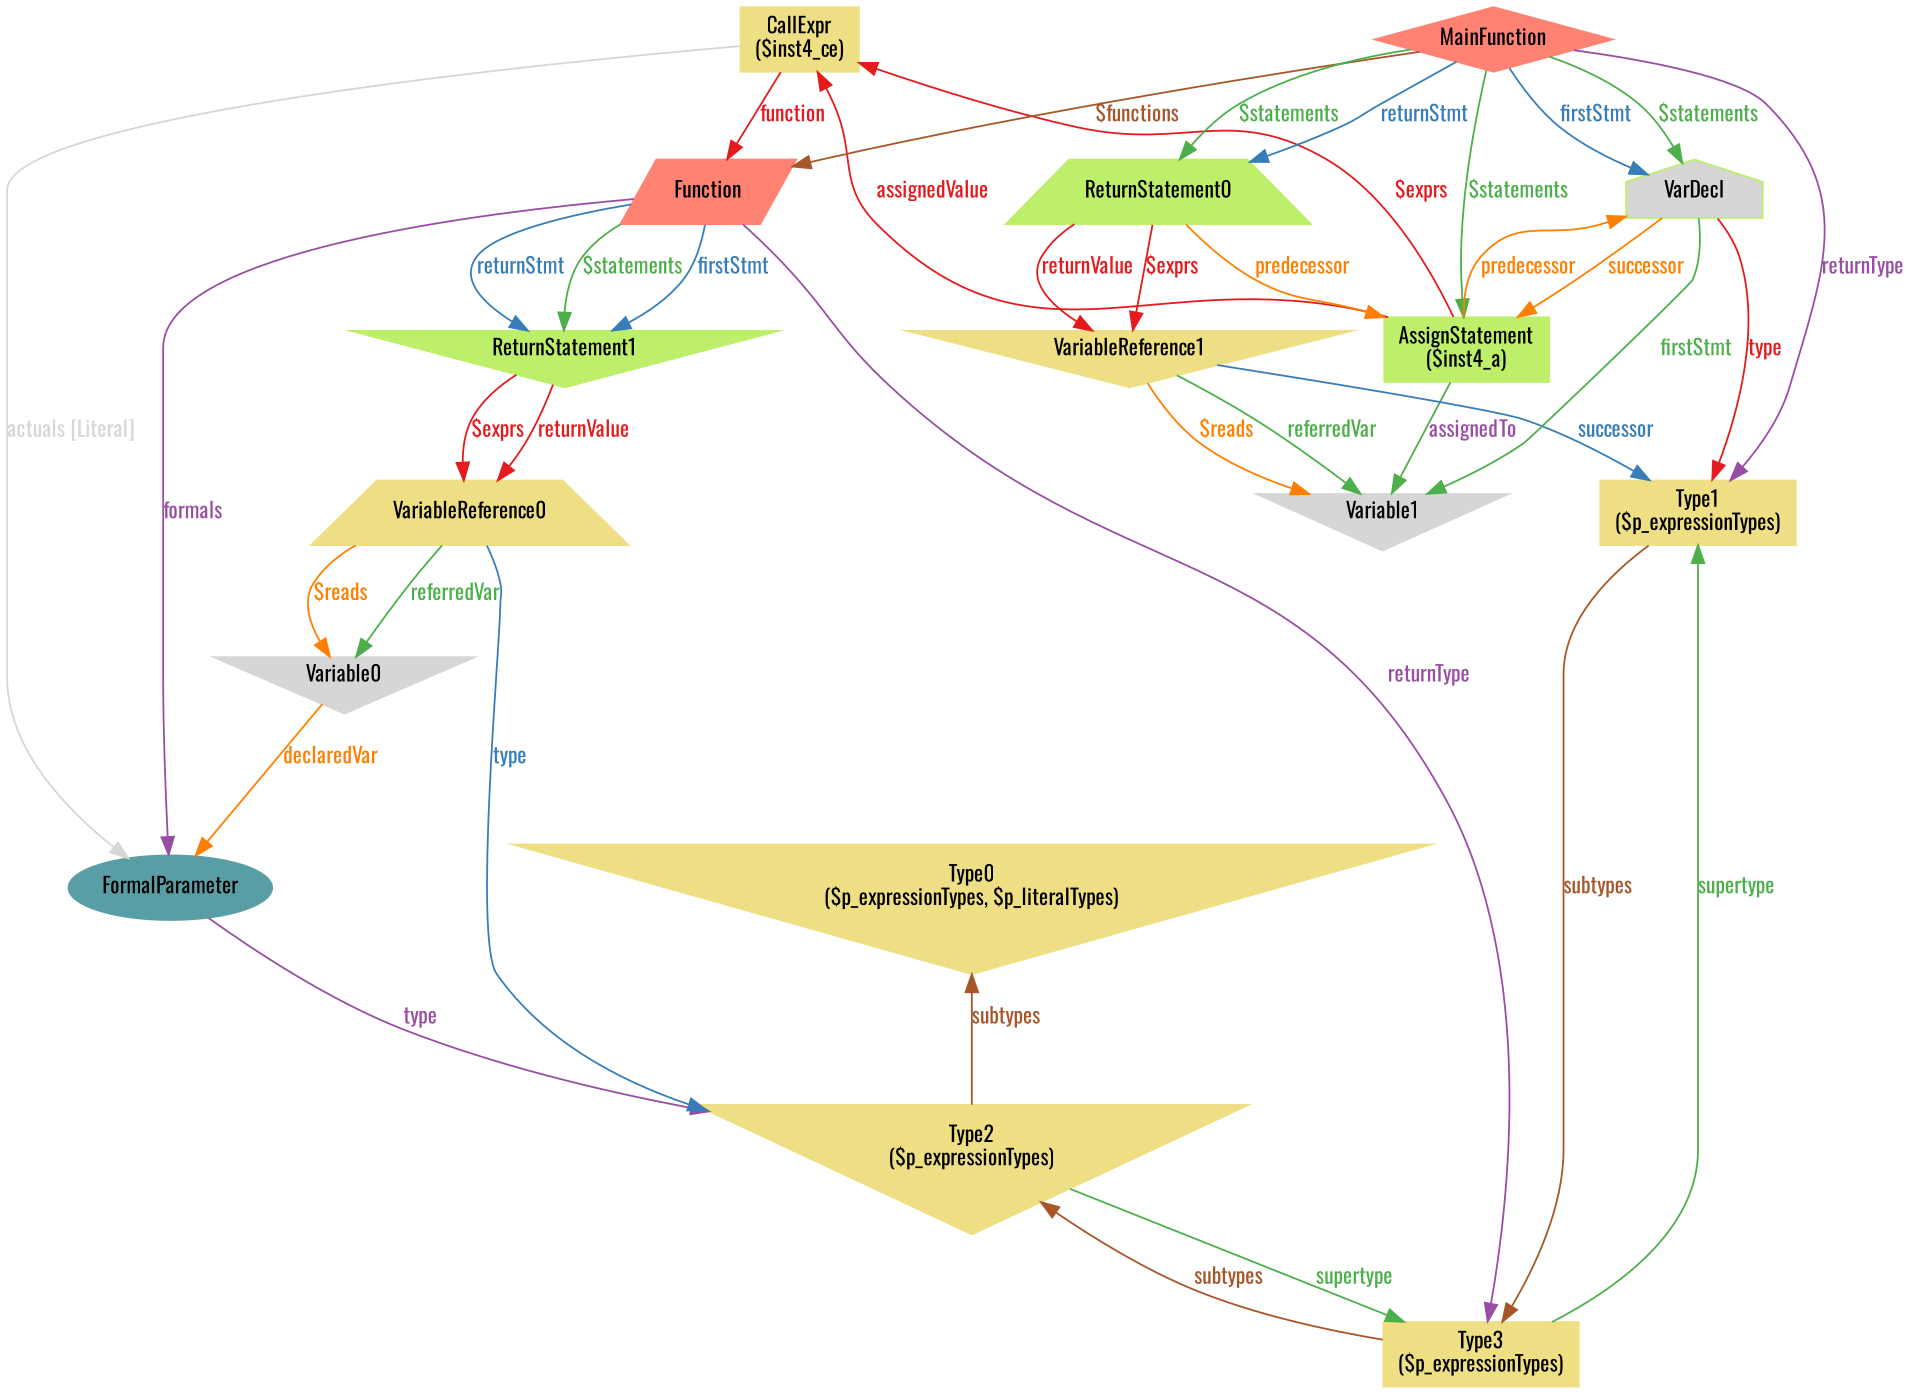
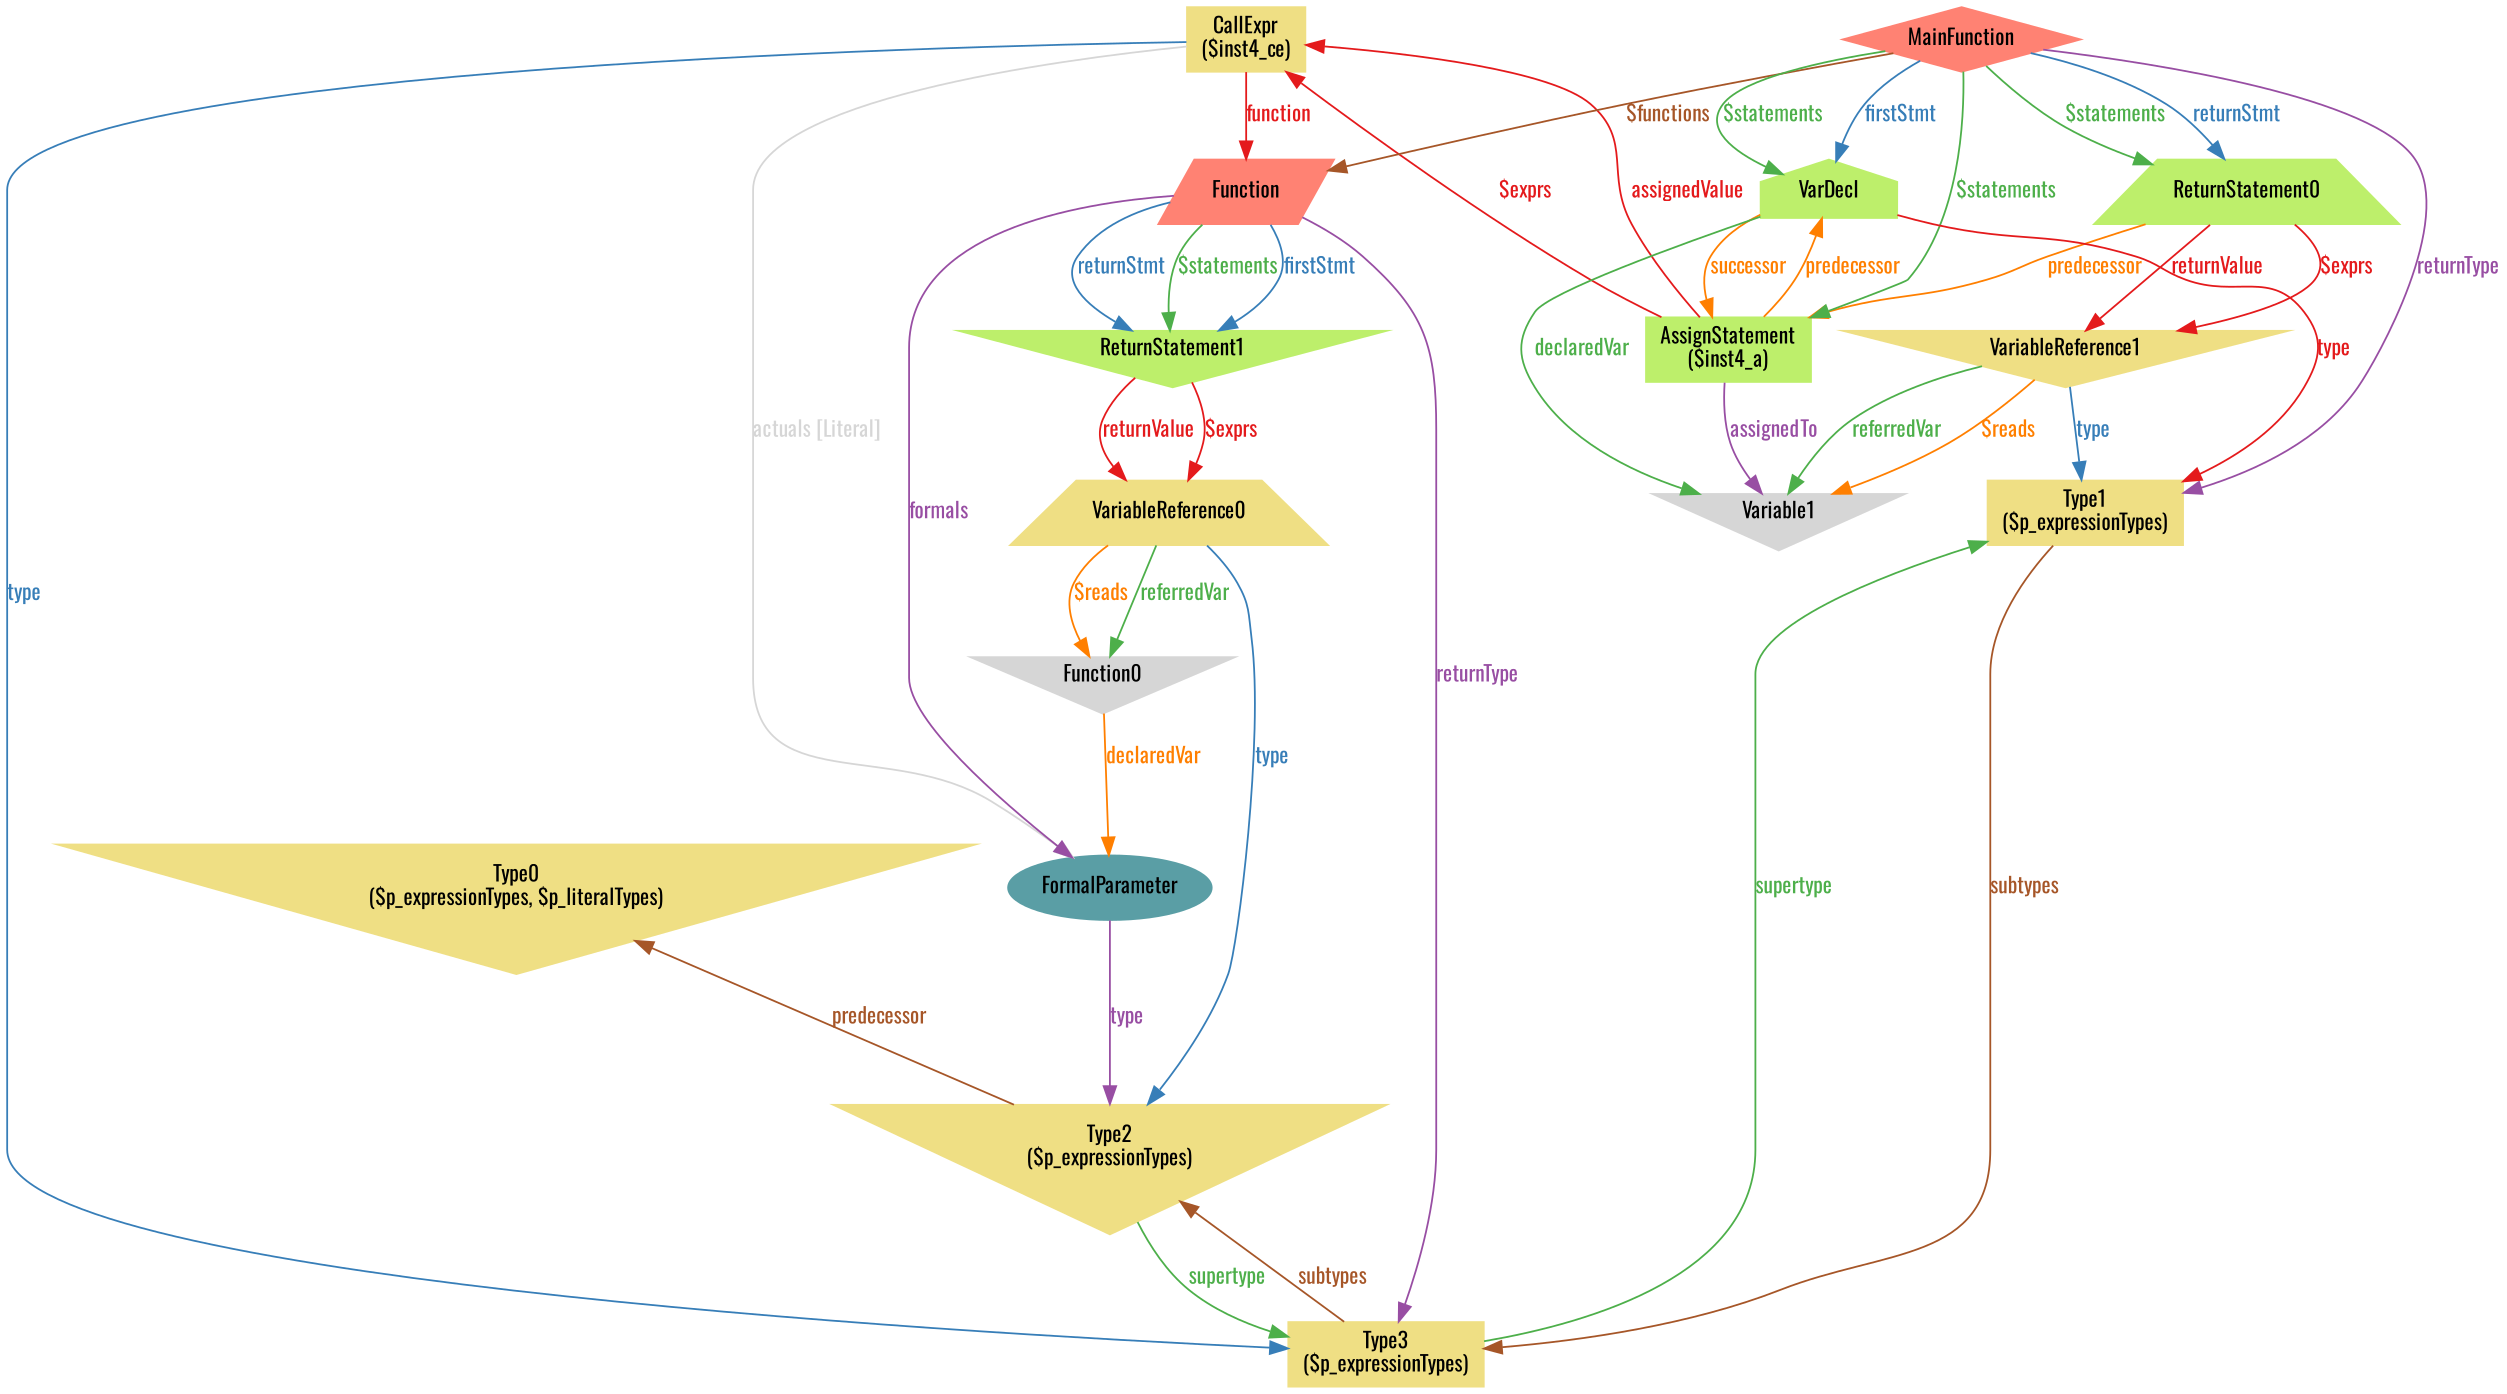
(1694, 192) -> (1829, 192)
(1696, 350) -> (1582, 350)
(1426, 429) -> (1728, 434)
(1616, 431) -> (2093, 431)
(344, 676) -> (1103, 676)
none -> (7, 715)
(1007, 1018) -> (879, 1018)
